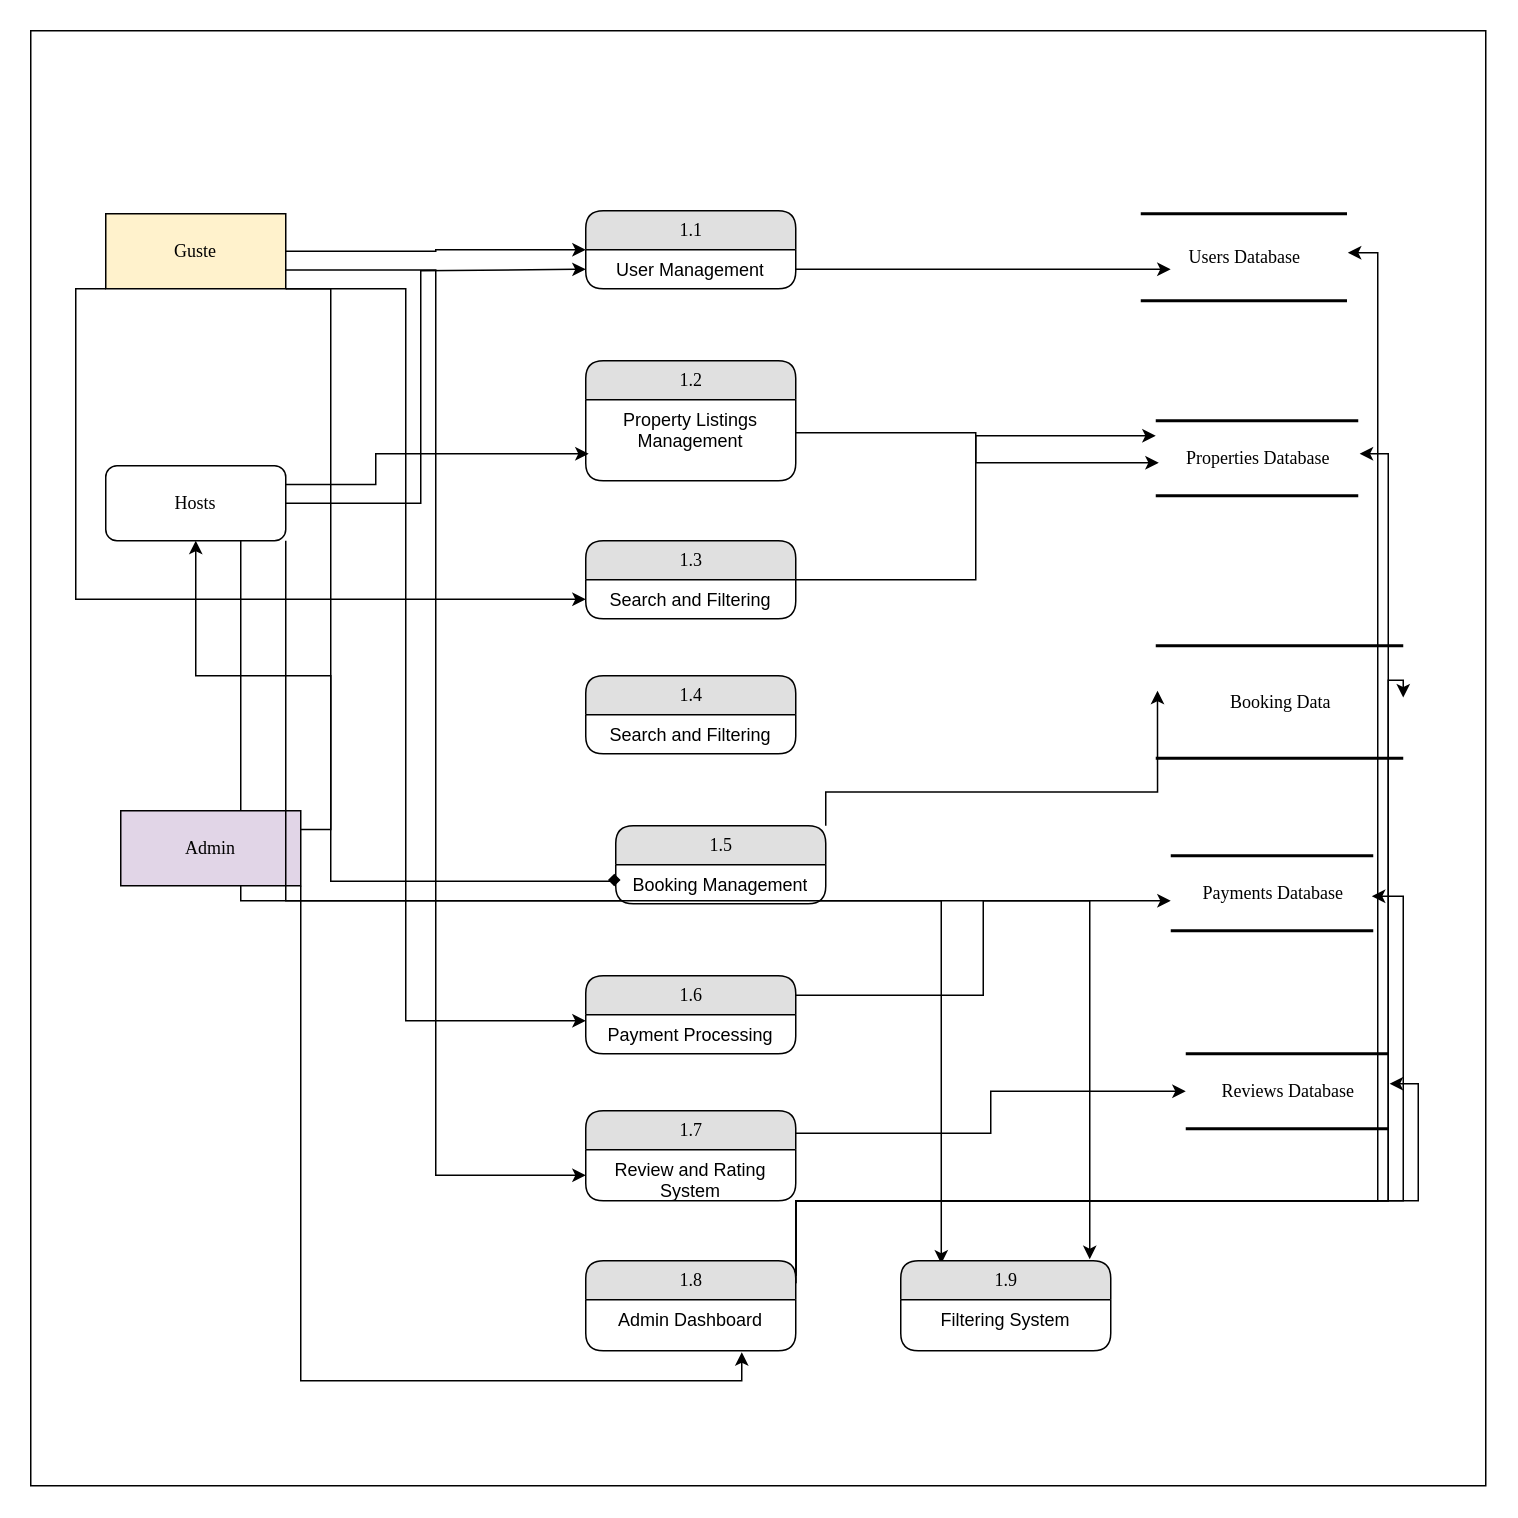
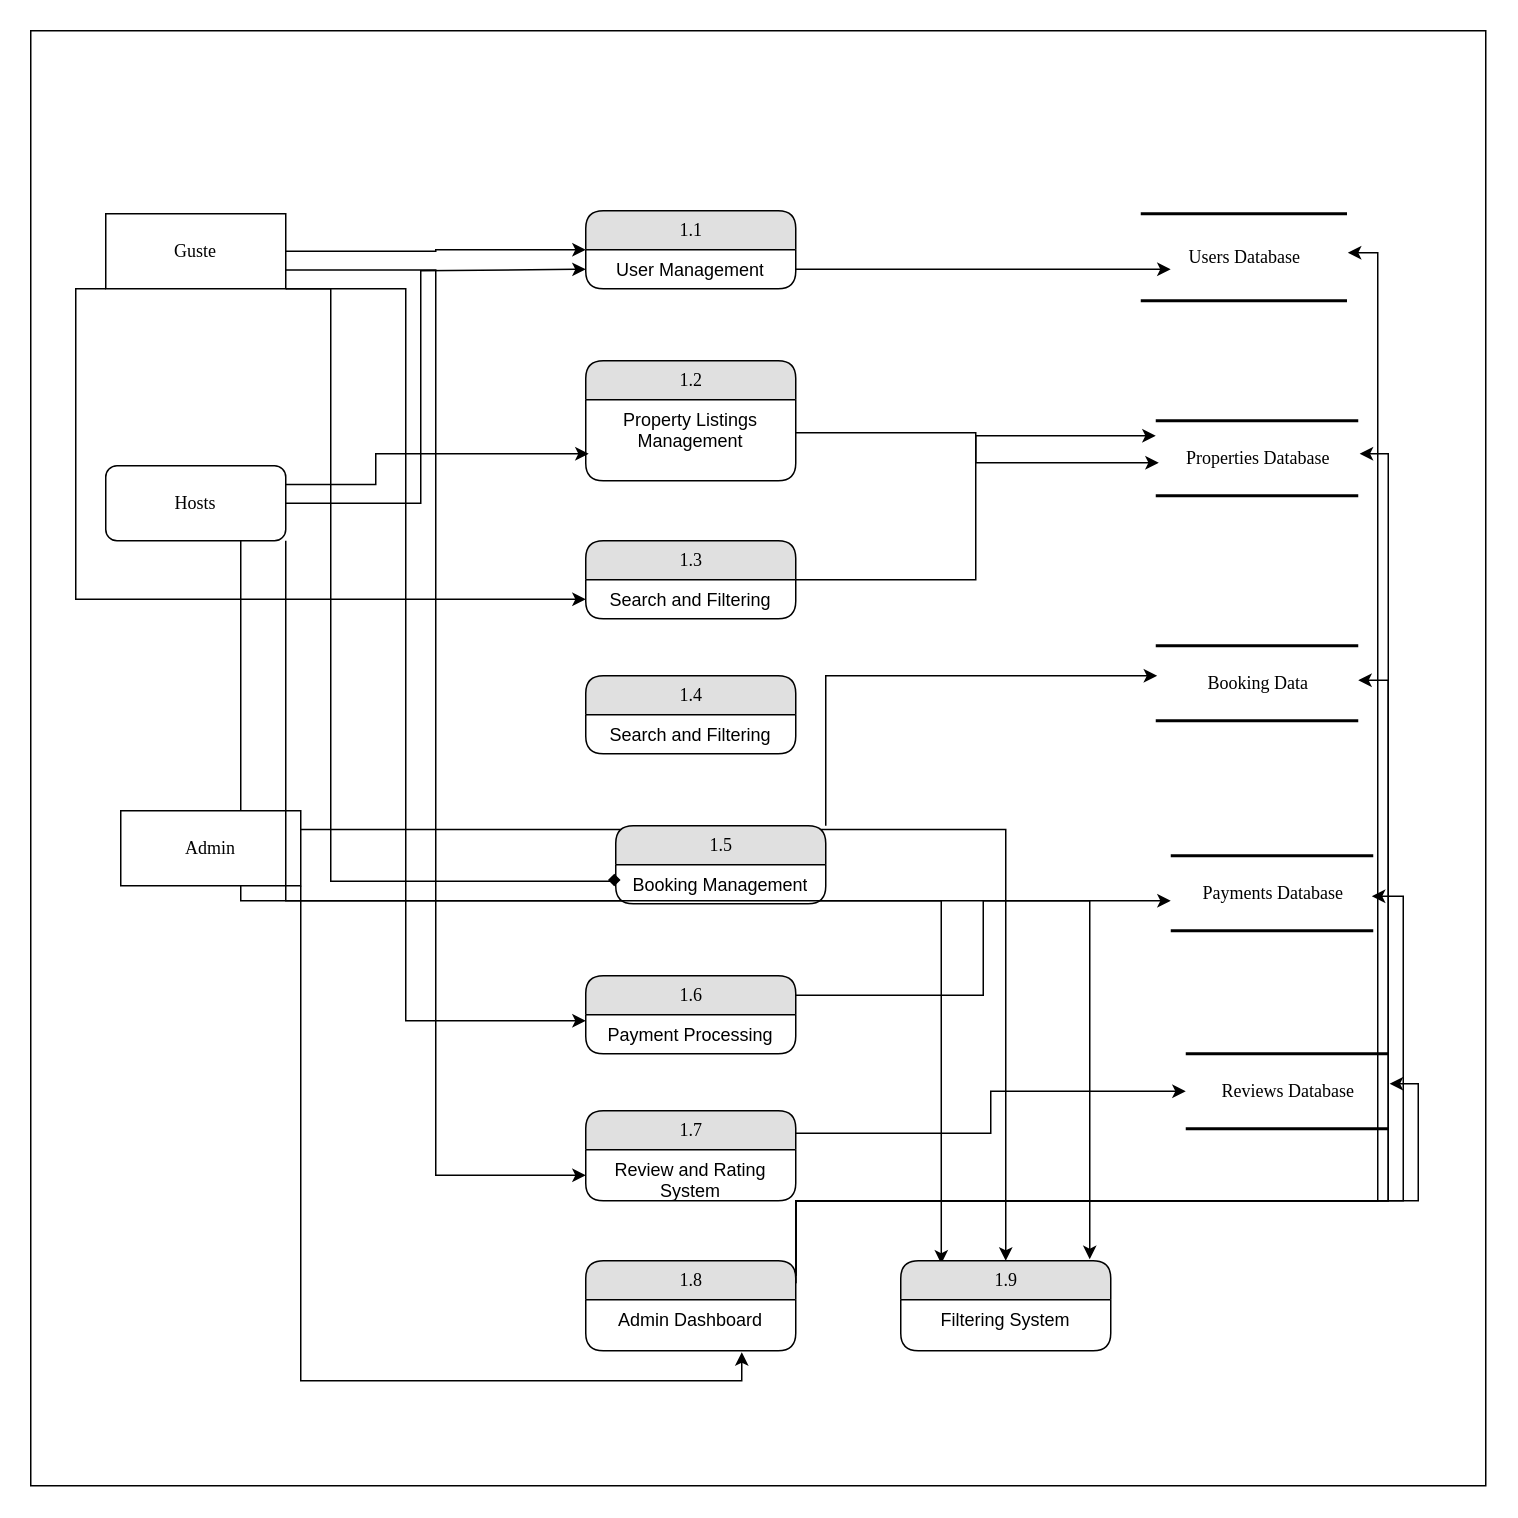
(196, 251) -> (196, 251)
(200, 676) -> (1006, 947)
(1280, 702) -> (1257, 683)
(211, 848) -> (211, 848)
